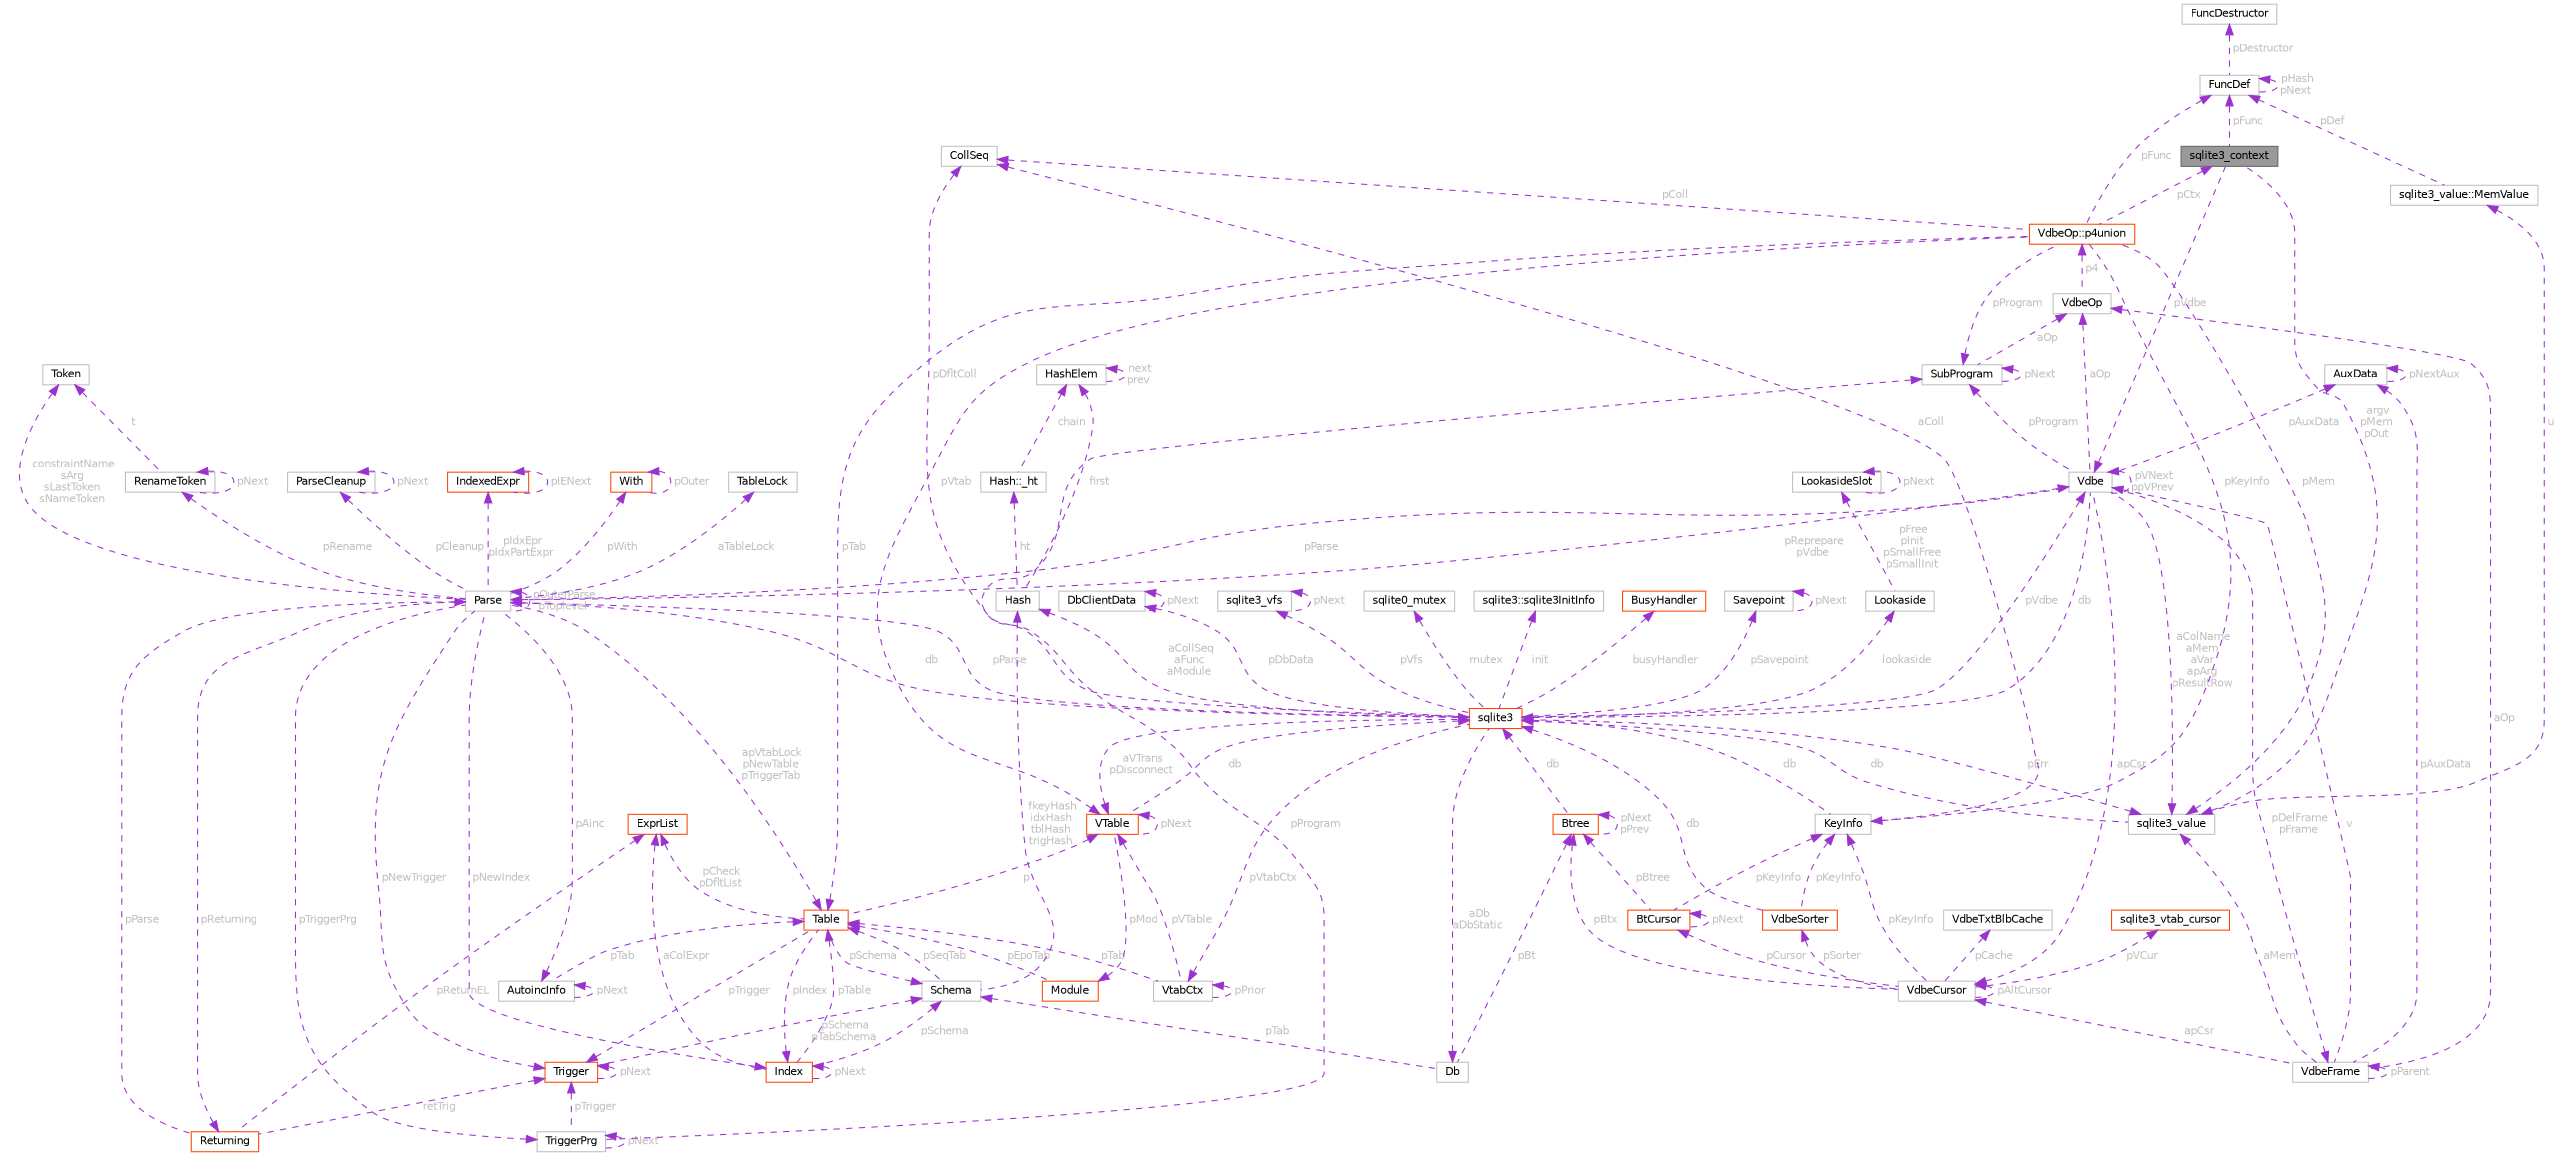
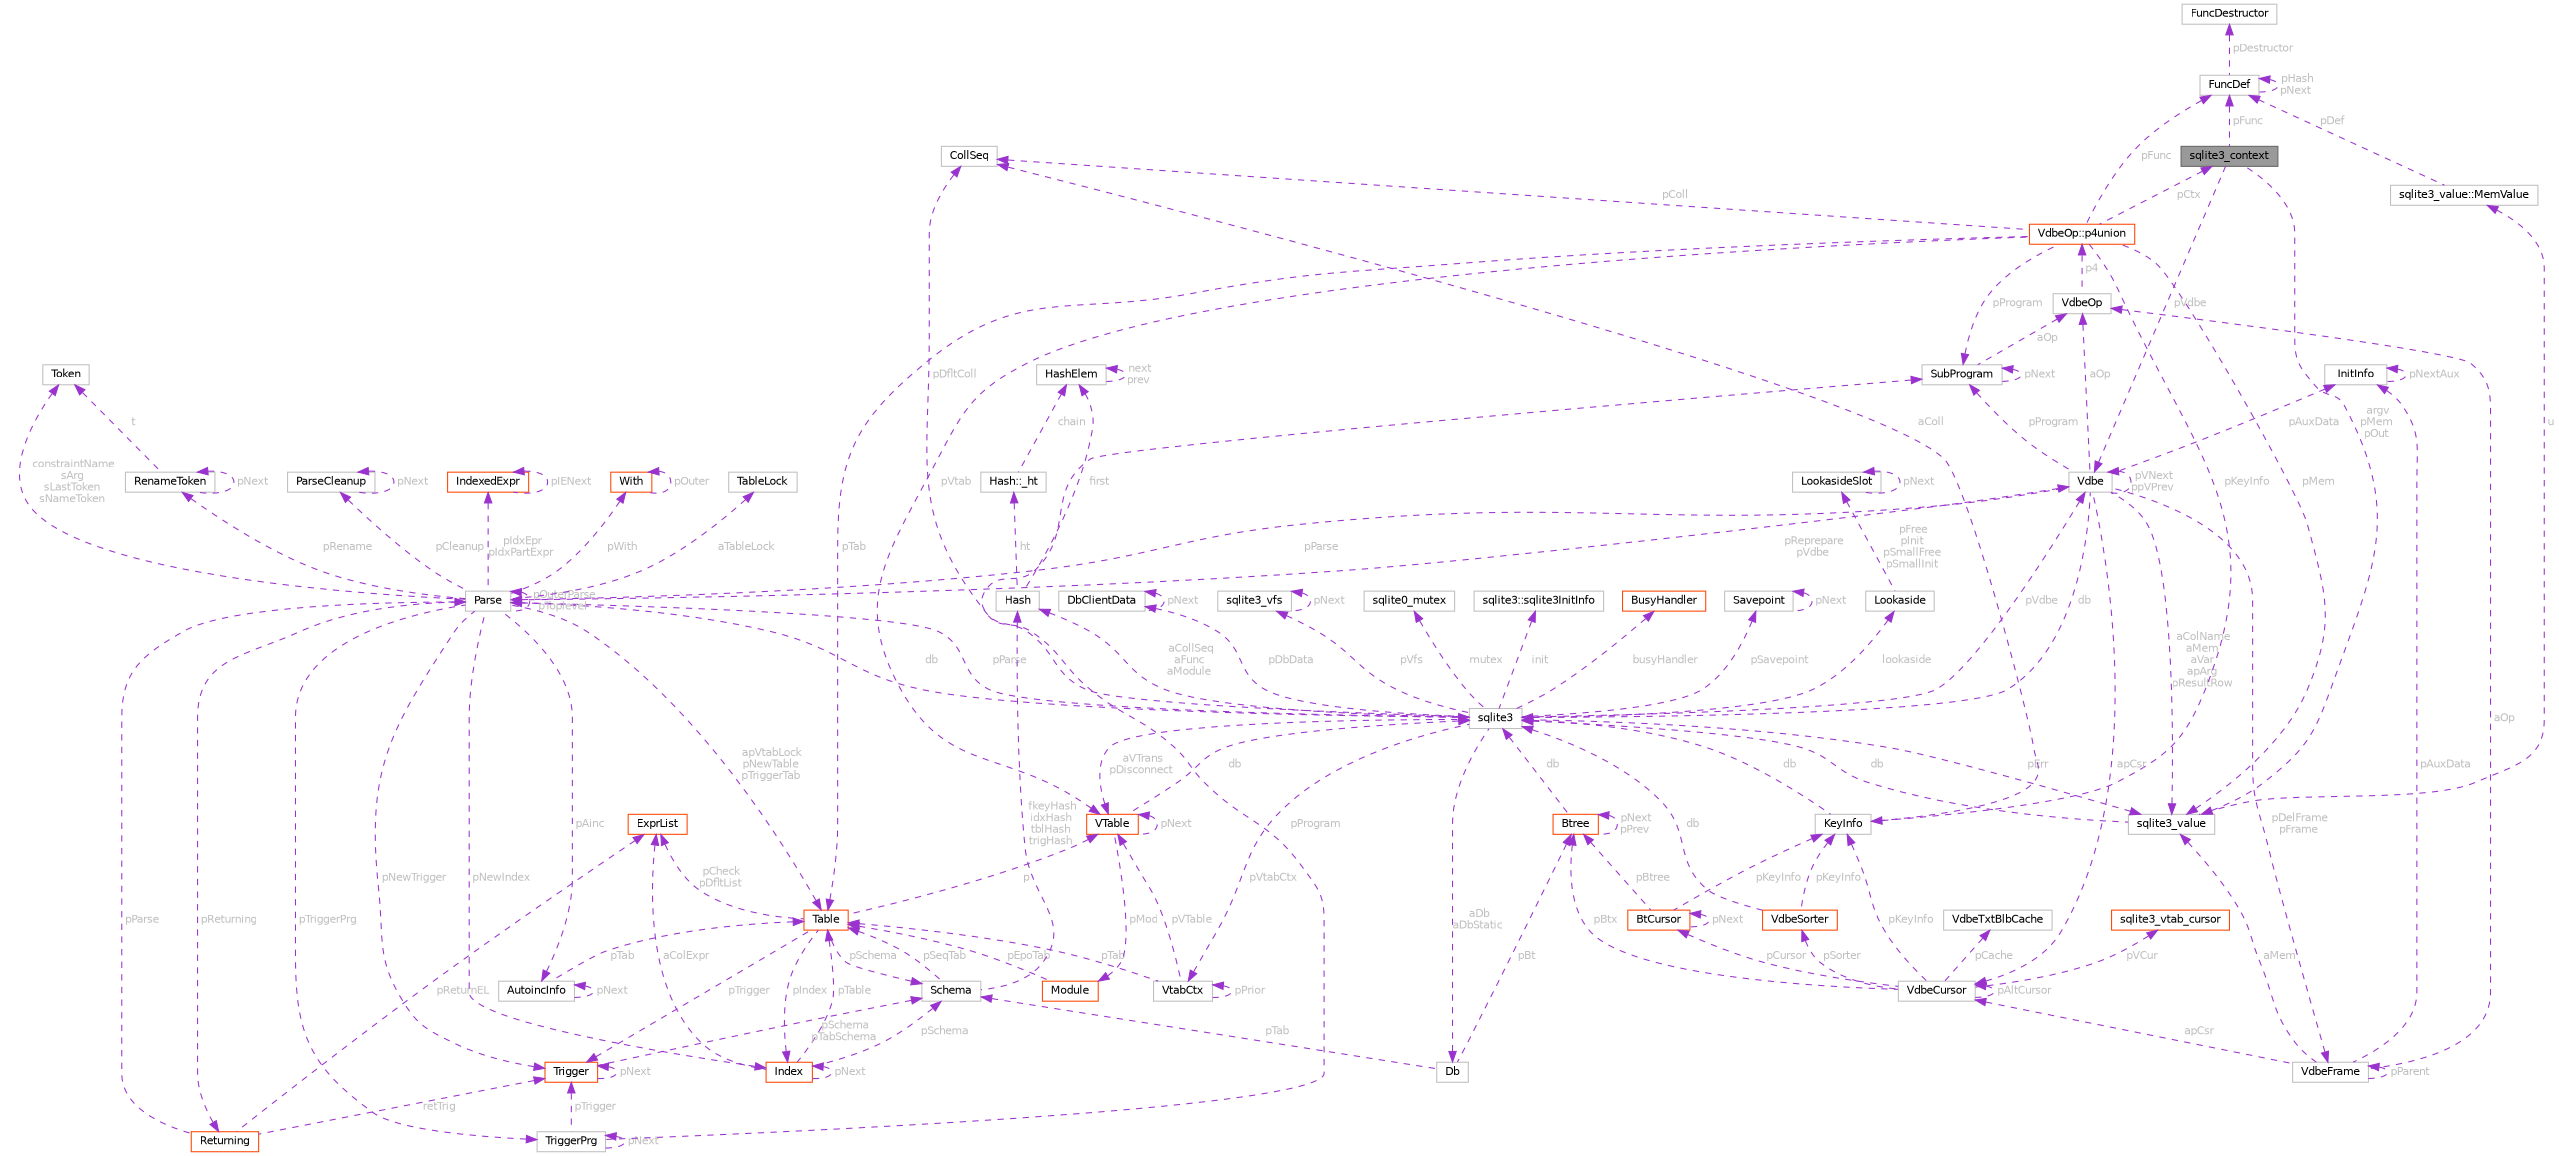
(2356, 375) -> (2356, 375)
(2310, 702) -> none
(1496, 719) -> (1496, 719)
